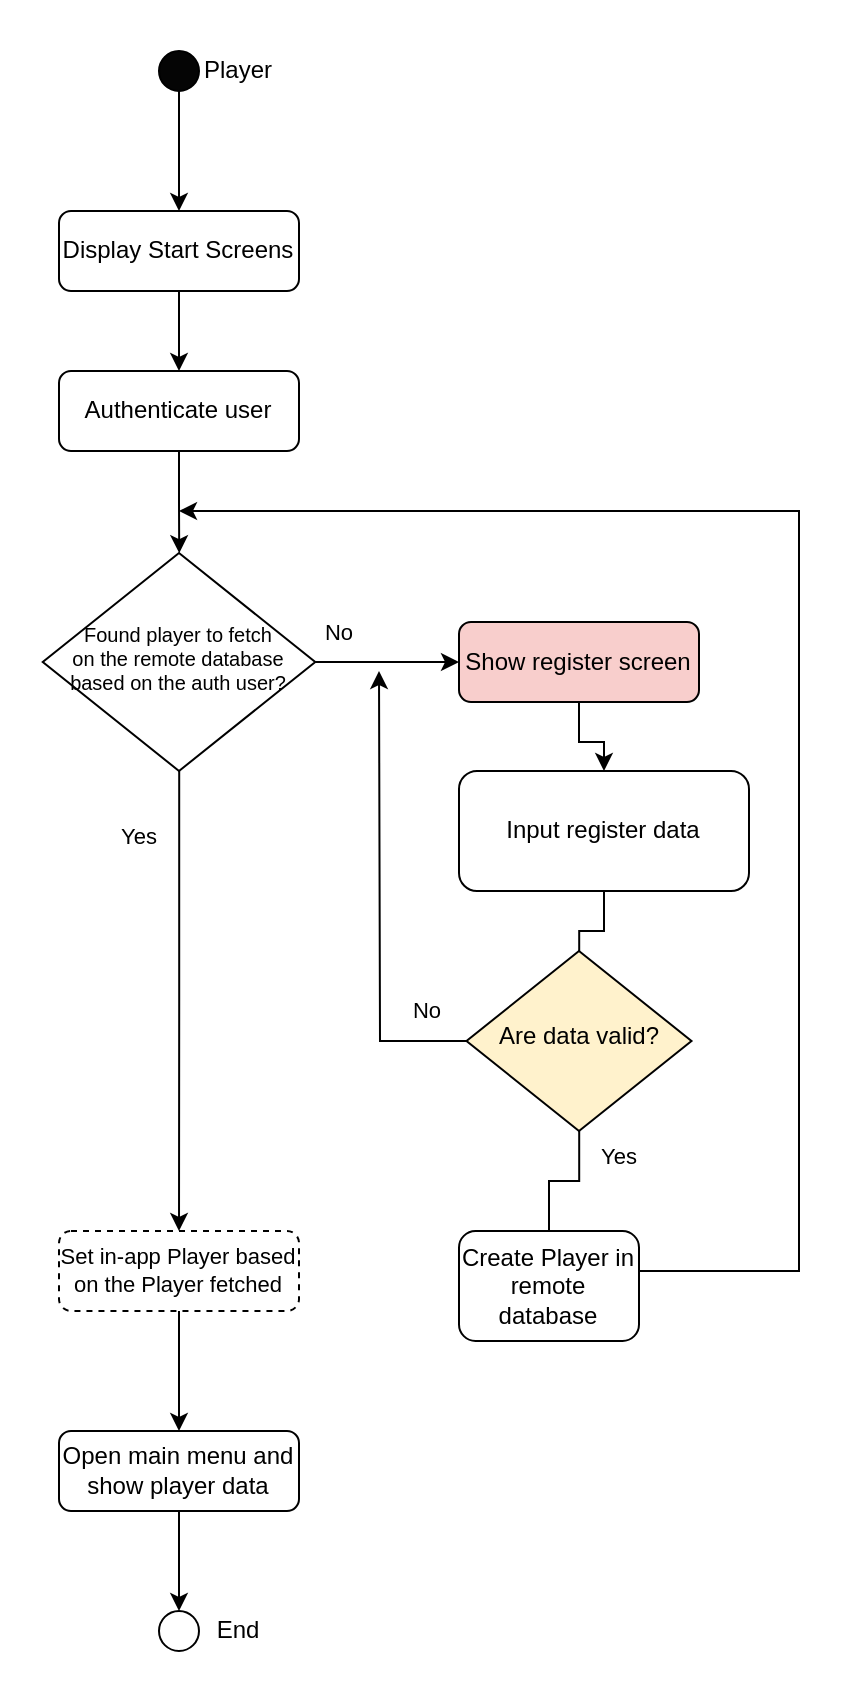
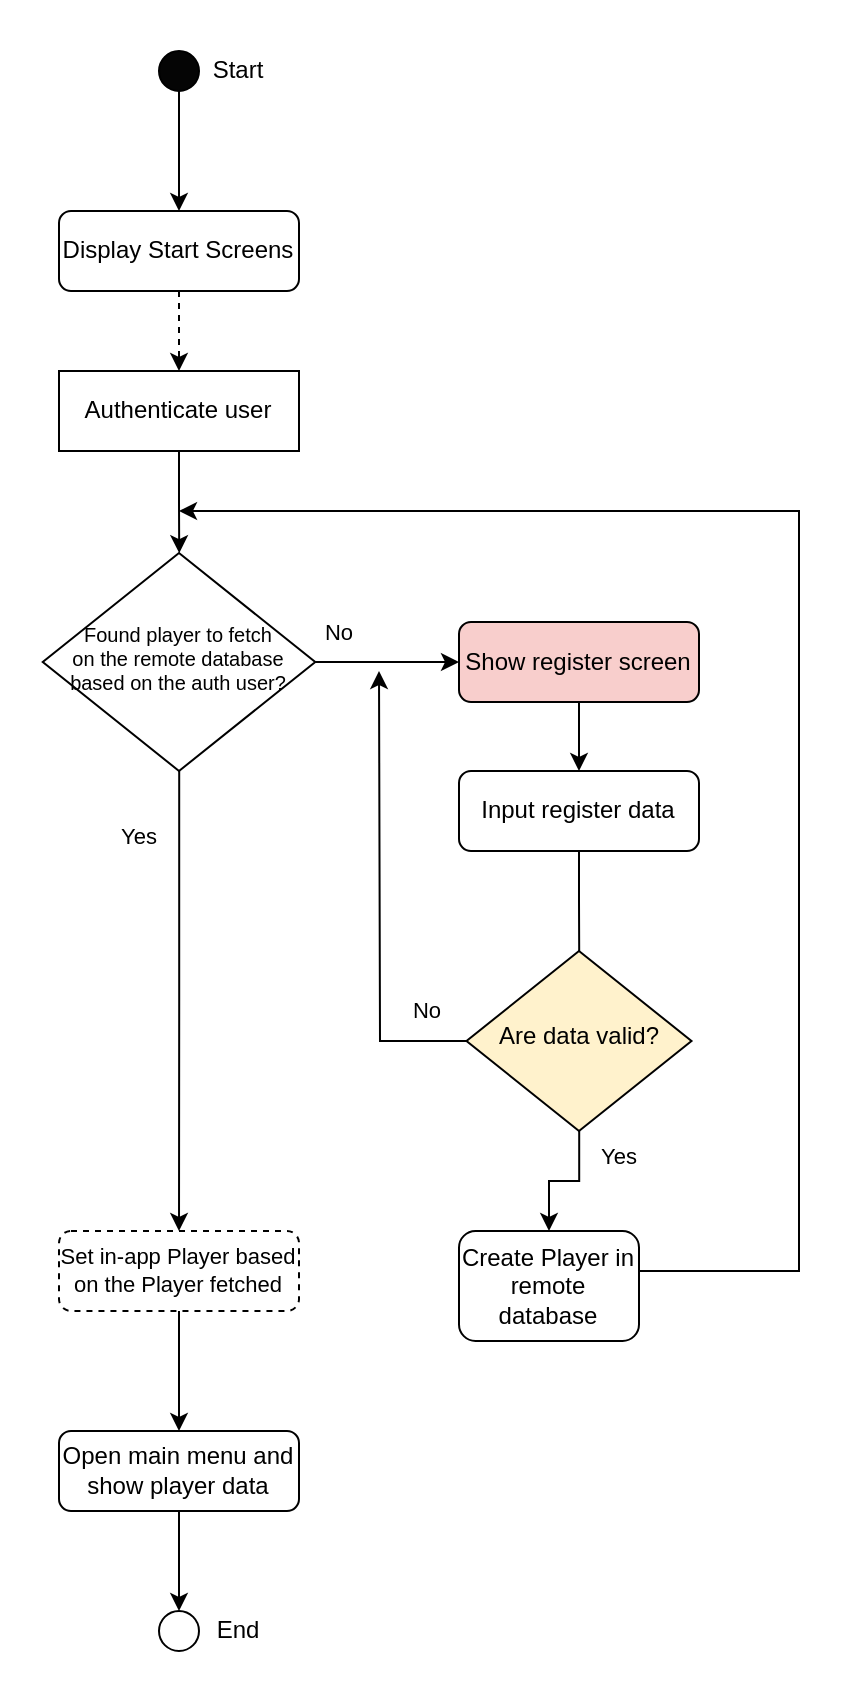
(239, 71) -> (239, 71)
(179, 323) -> (179, 323)
(179, 411) -> (179, 411)
(604, 831) -> (579, 811)
(549, 1221) -> (549, 1216)
